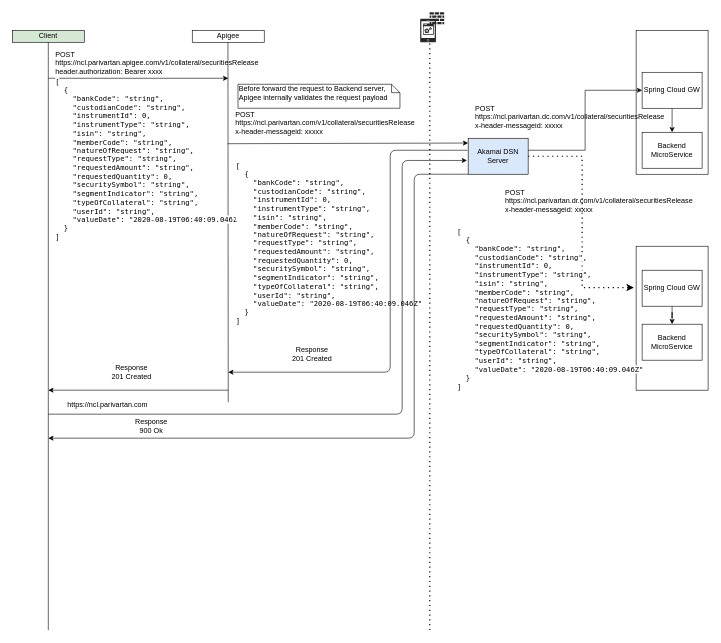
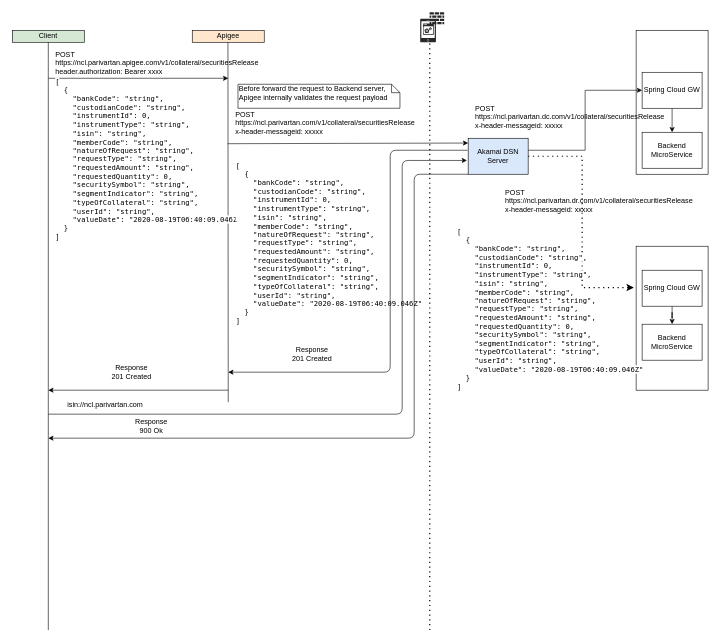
(228, 36) -> (228, 36)
(115, 405) -> (111, 405)
